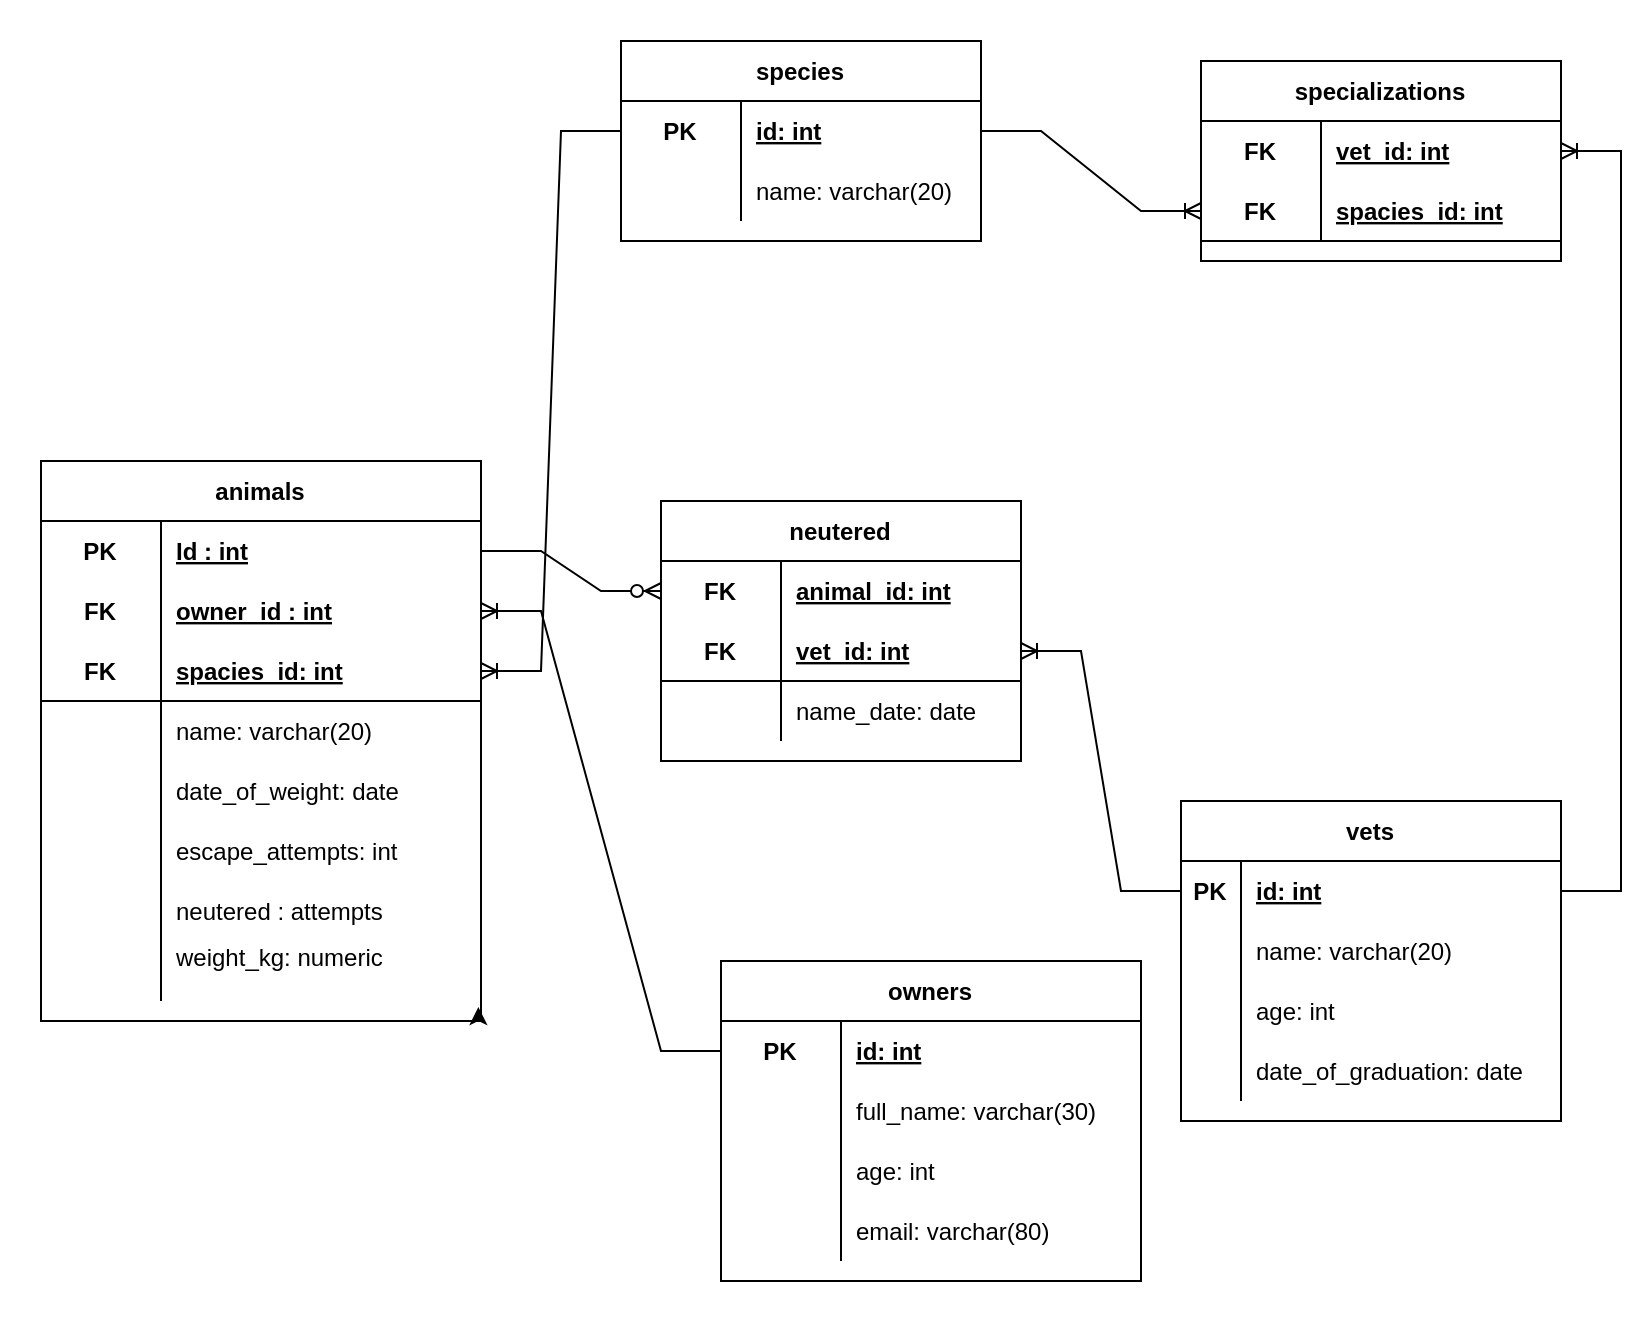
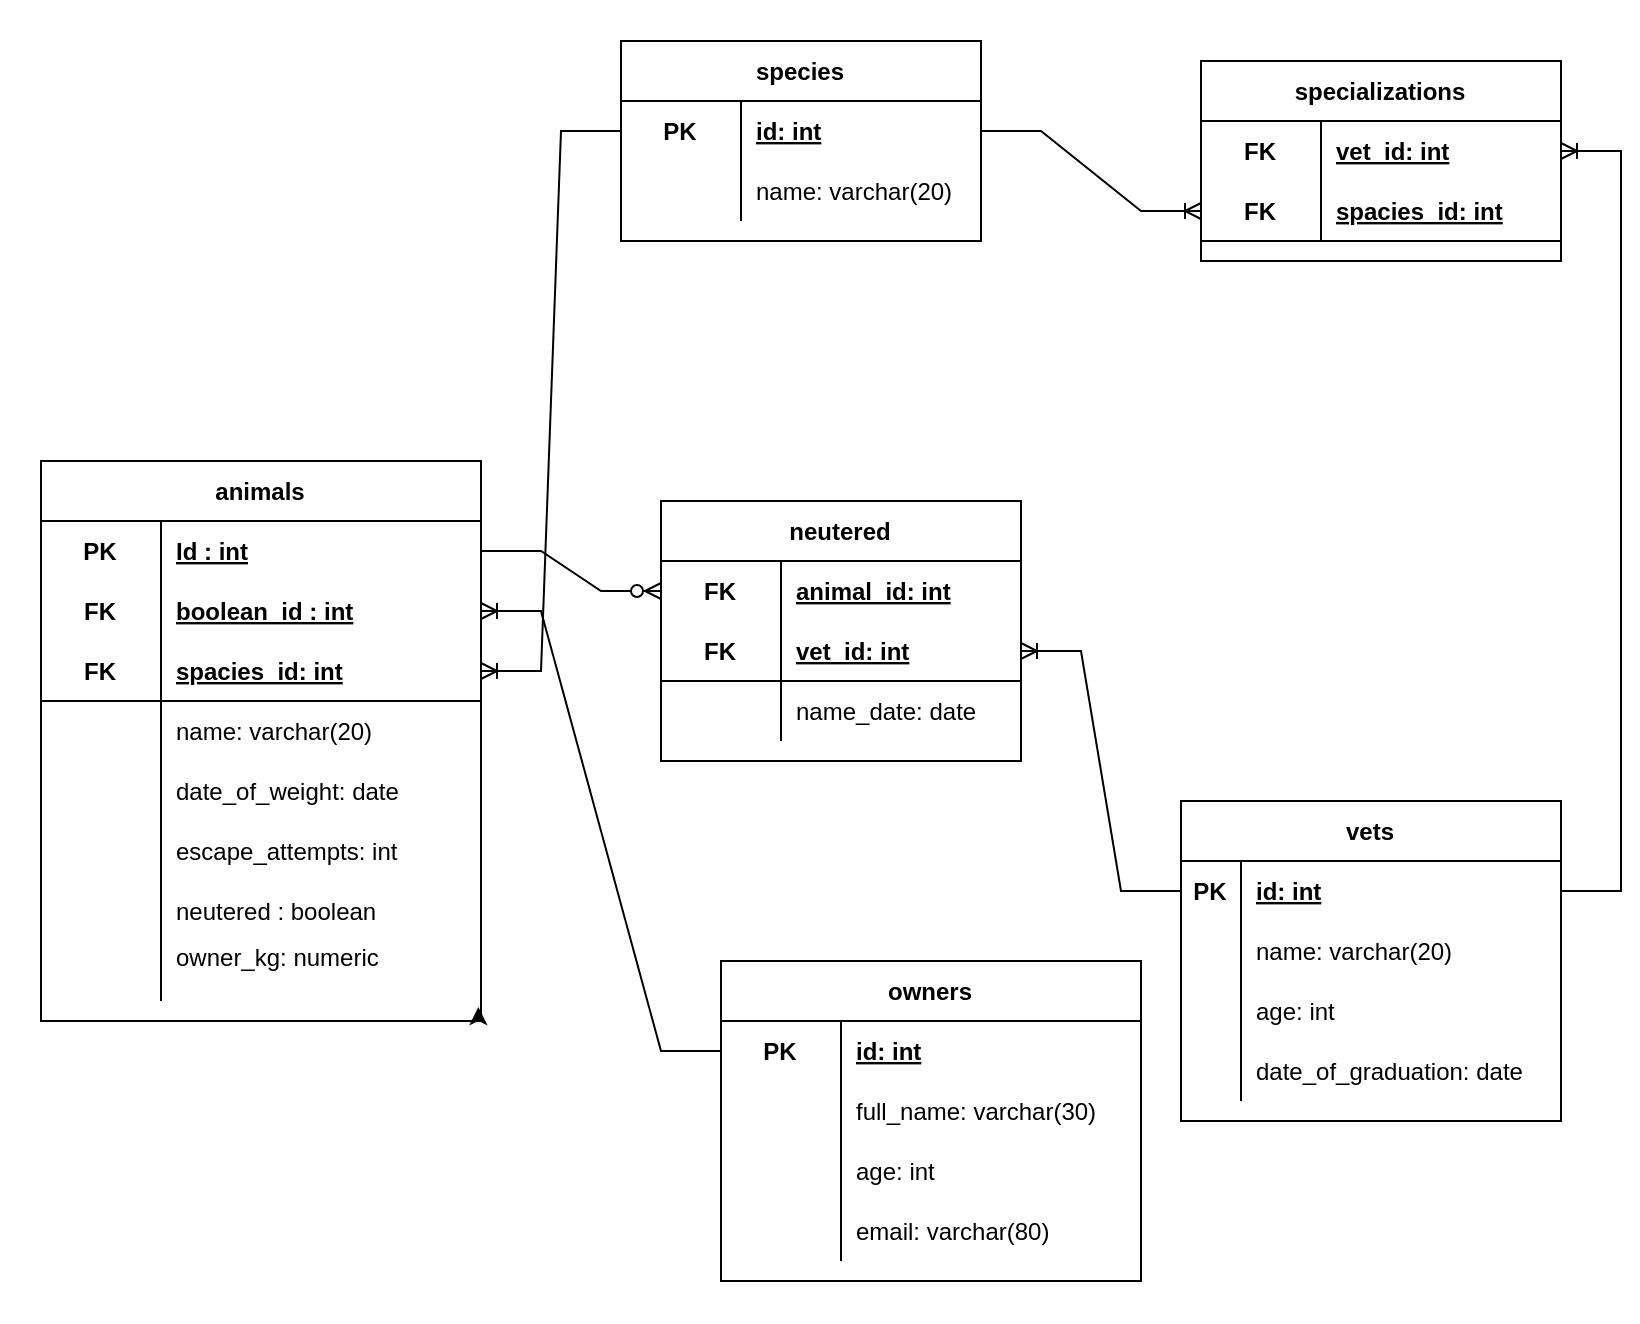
(254, 612) -> (265, 612)
(294, 912) -> (284, 912)
(284, 958) -> (281, 958)
